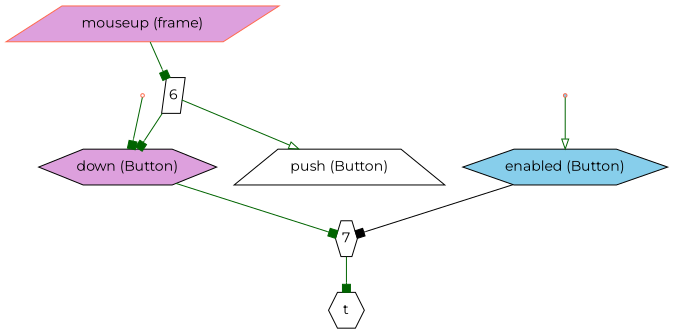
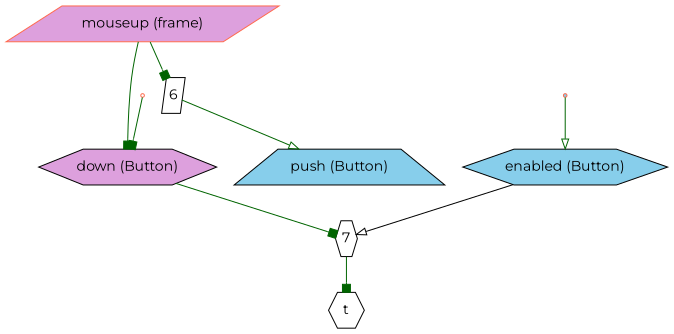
(153, 127) -> (130, 90)
(339, 167) -> (339, 167)
(440, 208) -> (440, 208)
